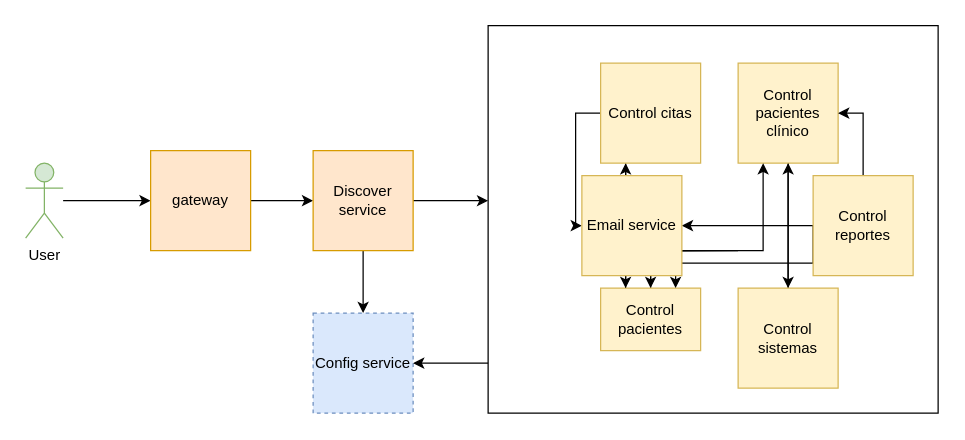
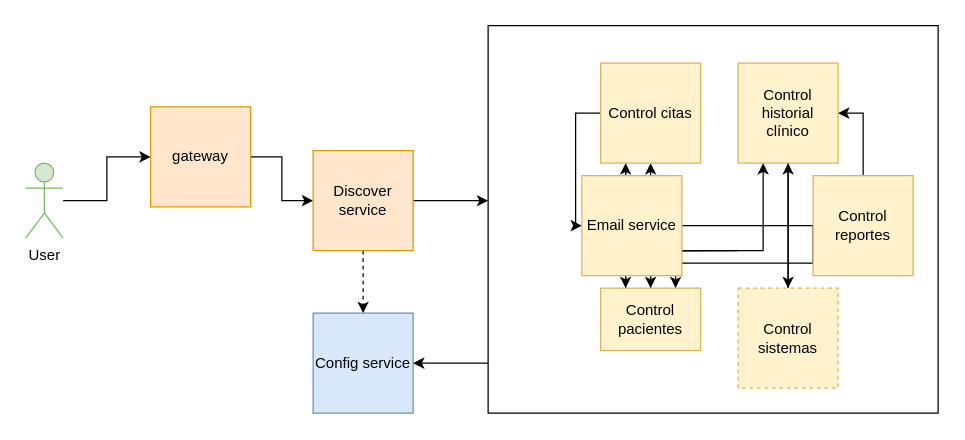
(788, 113) -> (788, 113)
(201, 201) -> (201, 157)
(692, 226) -> (688, 226)
(363, 278) -> (363, 278)
(788, 338) -> (788, 338)
(363, 363) -> (363, 363)
